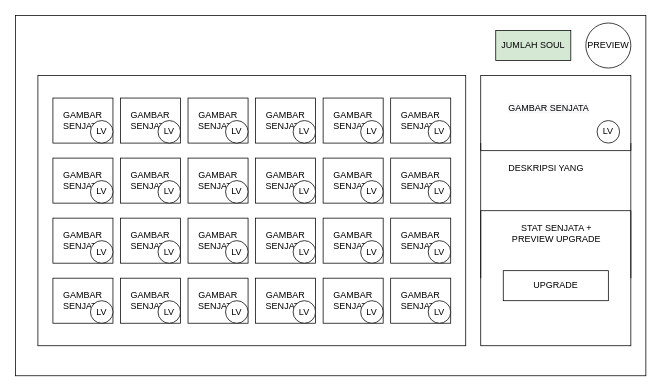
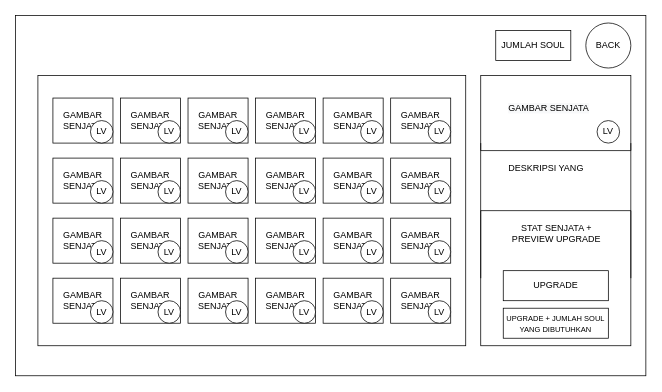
(533, 45) -> (533, 45)
(608, 45) -> (608, 45)
none -> (555, 323)
